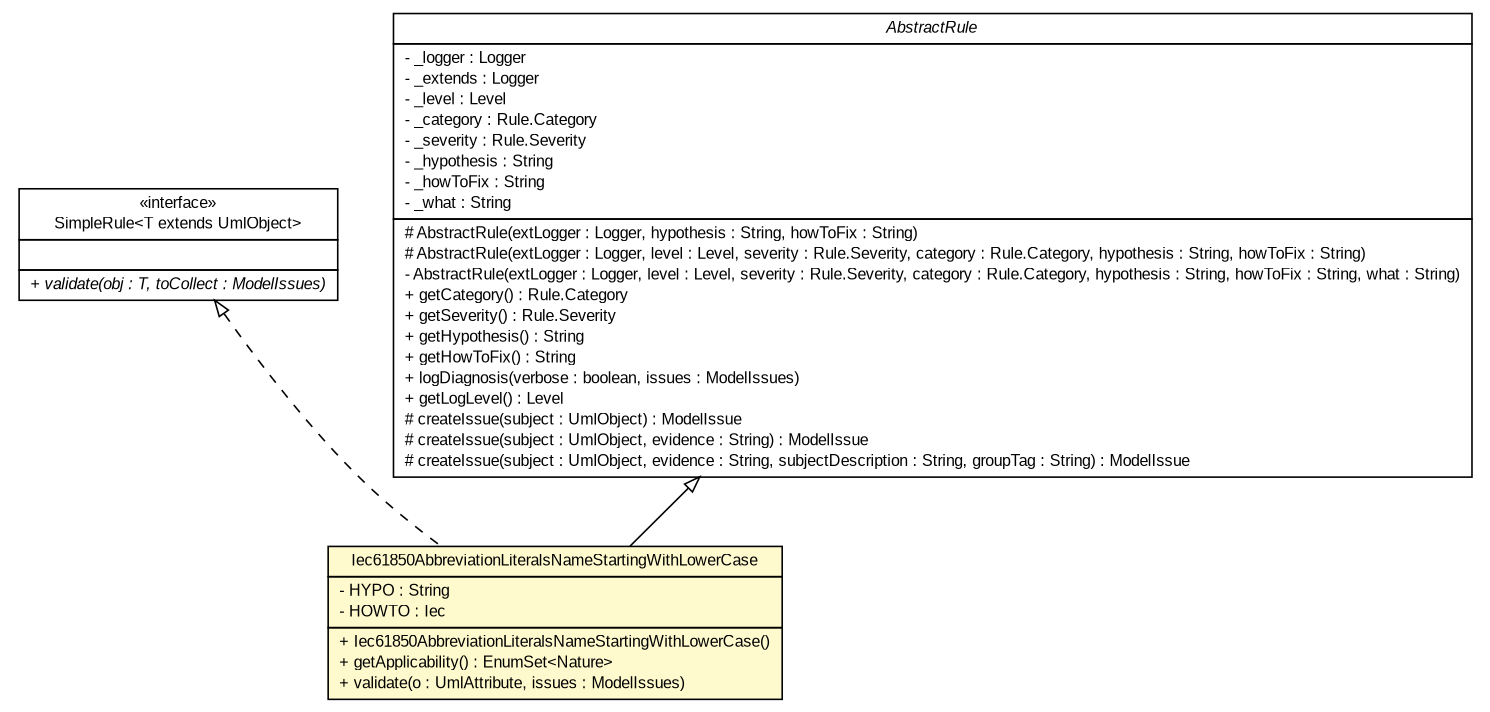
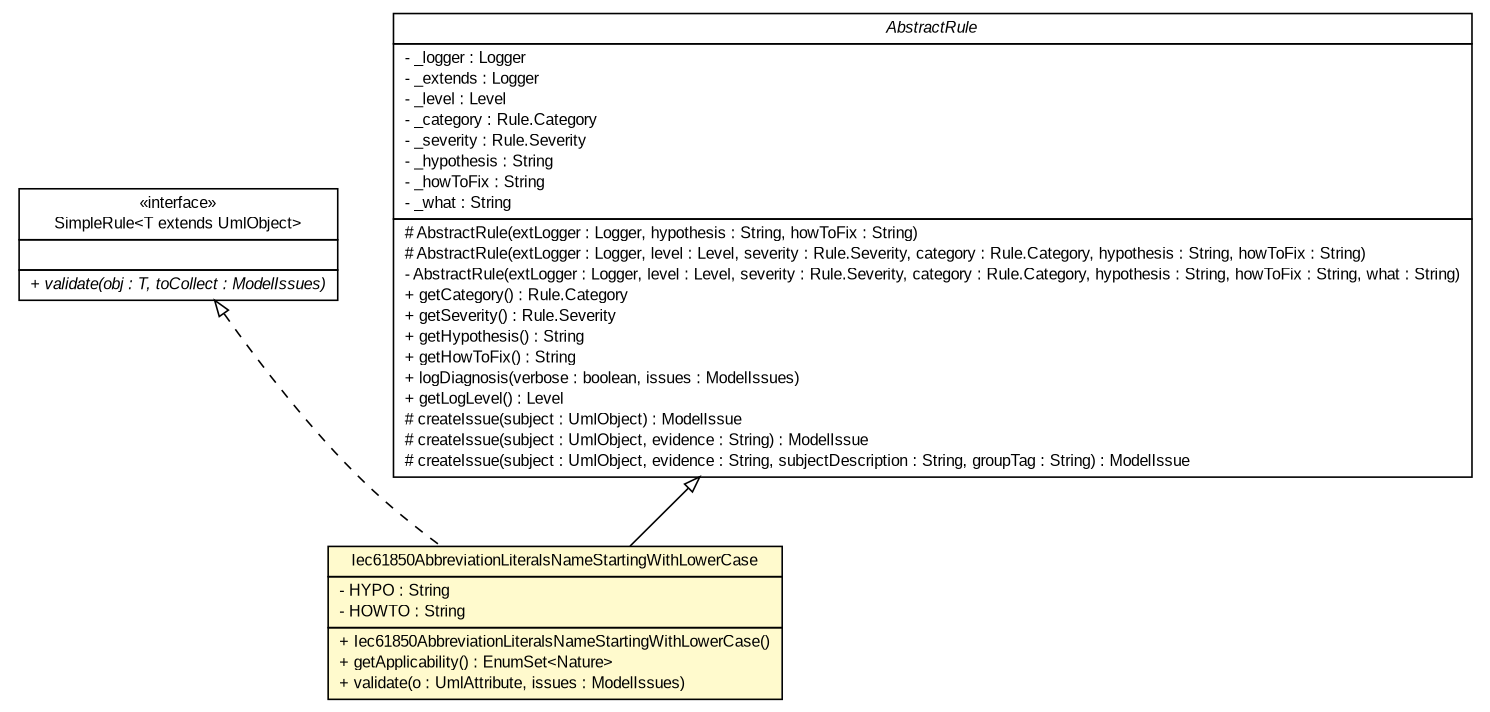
(393, 612) -> (402, 612)
